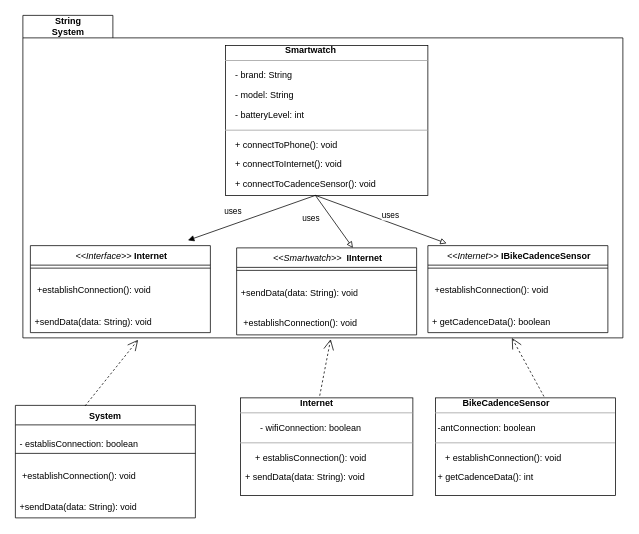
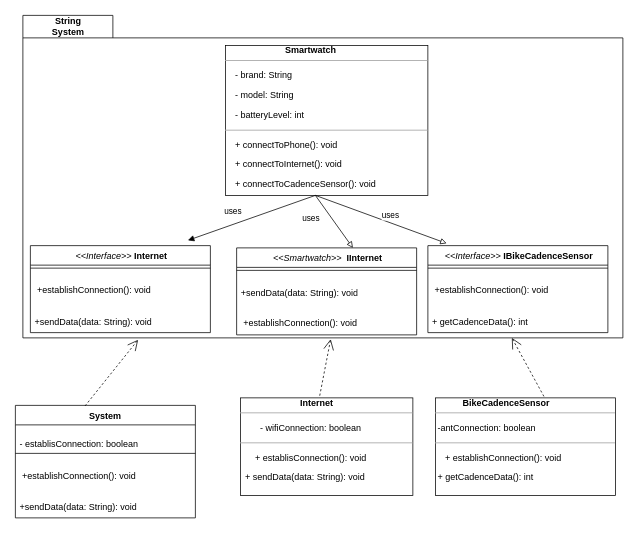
(518, 256) -> (518, 256)
(496, 313) -> (486, 313)
